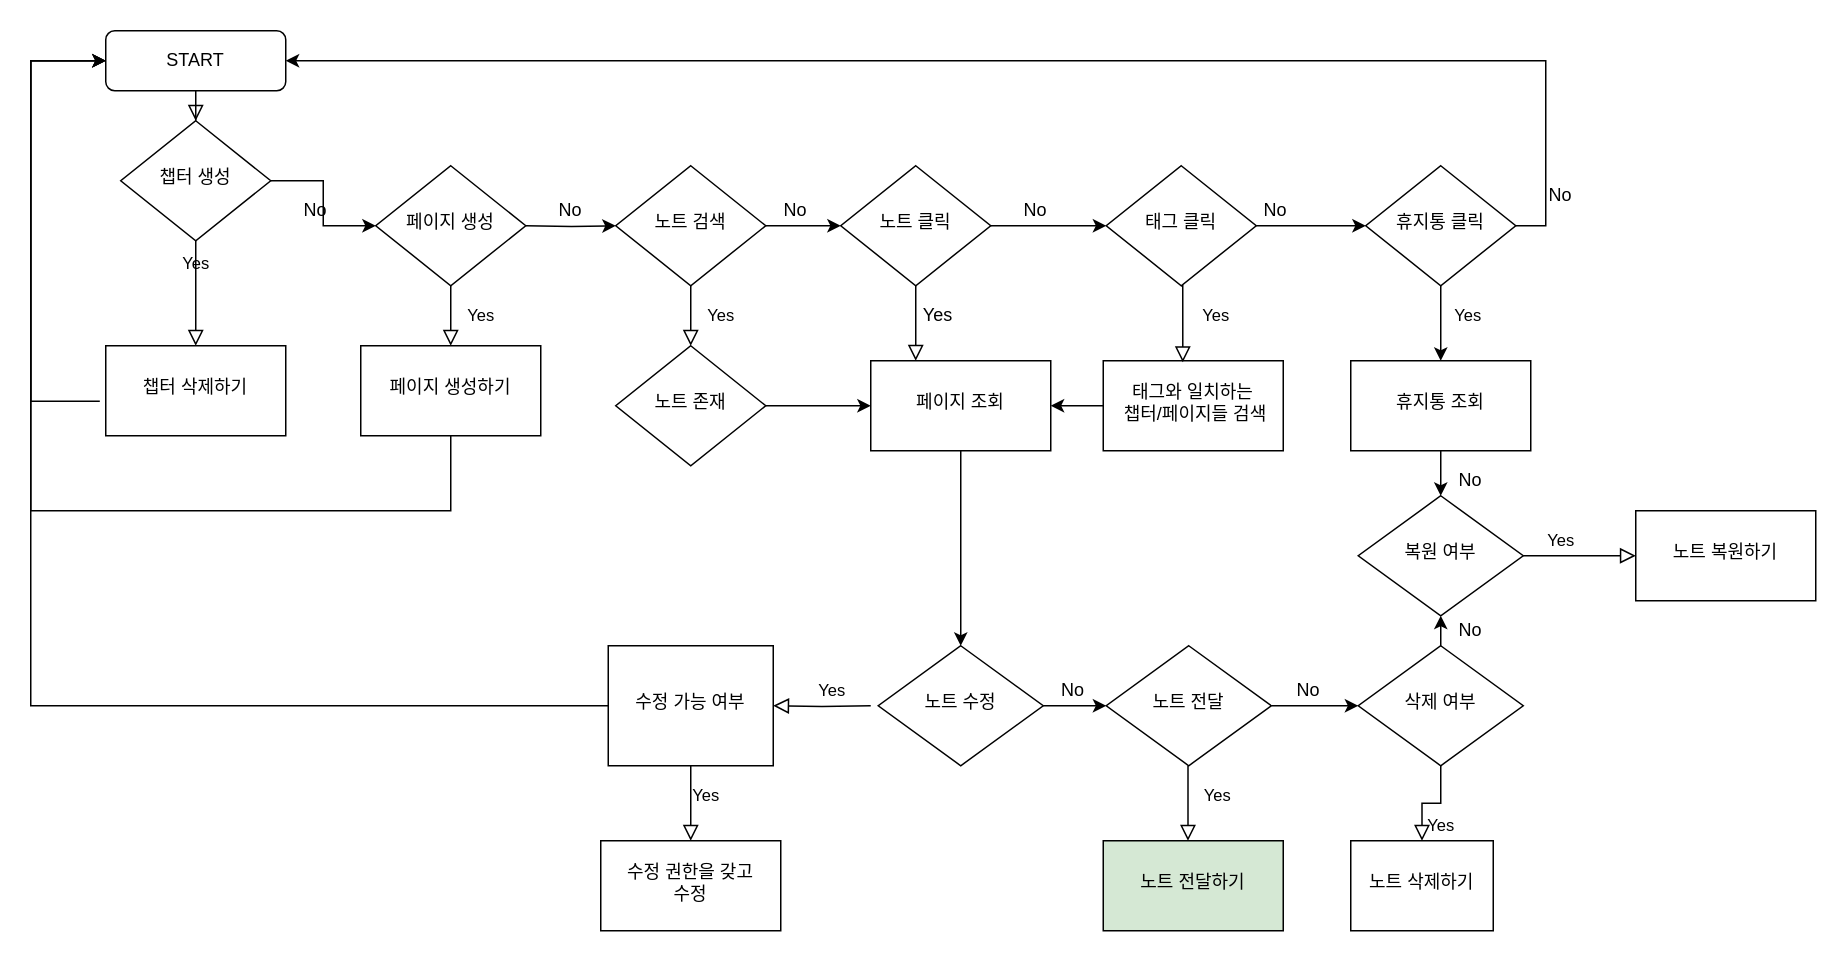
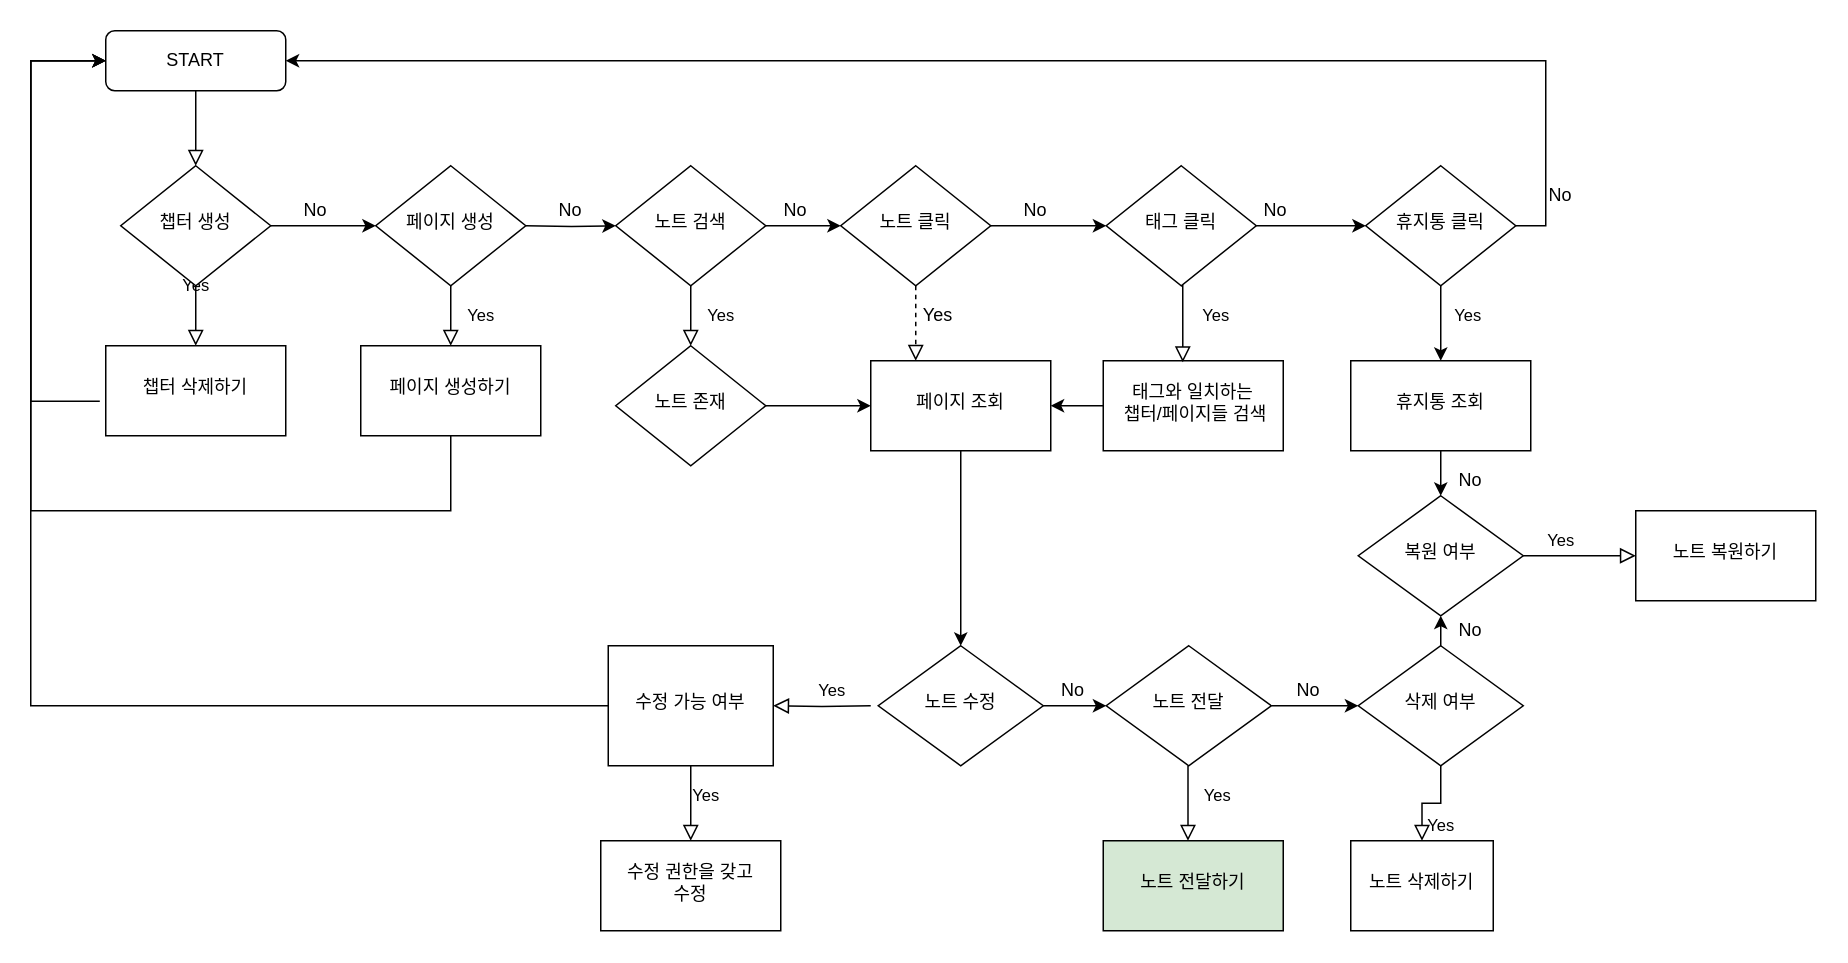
(196, 181) -> (196, 226)
(916, 316) -> (916, 316)
